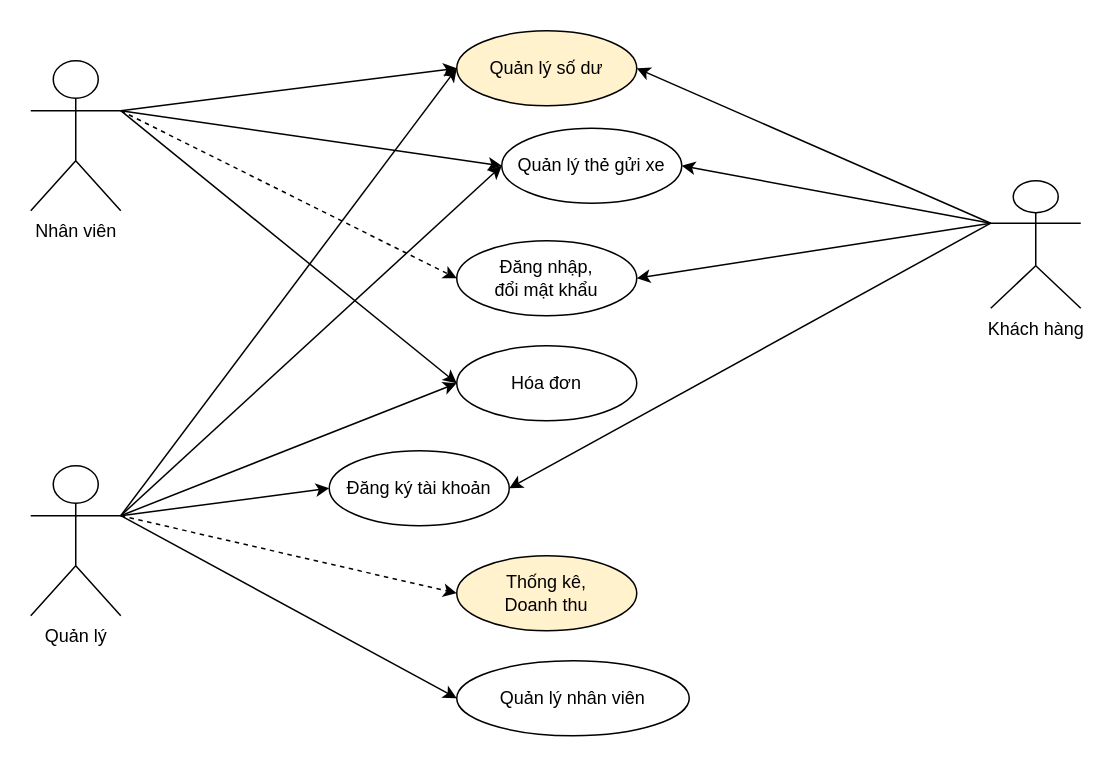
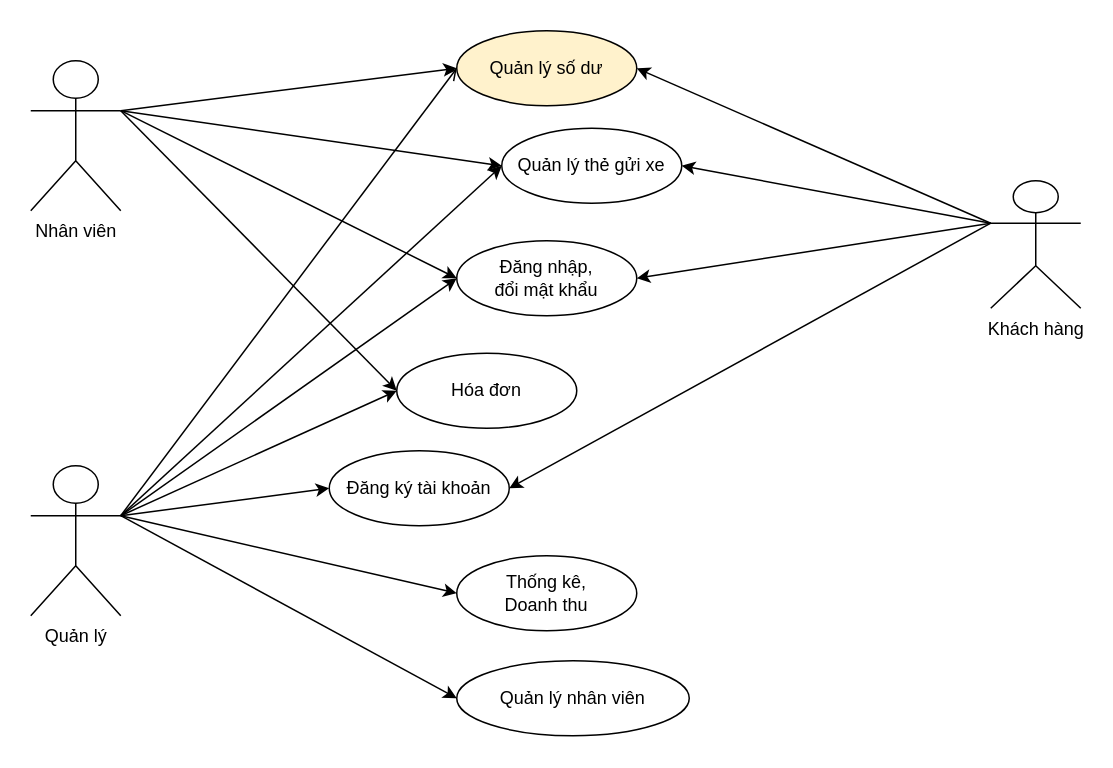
(450, 77) -> (451, 76)
(286, 193) -> (286, 193)
(547, 383) -> (487, 391)
none -> (290, 396)
(287, 554) -> (287, 554)
(547, 593) -> (547, 593)
